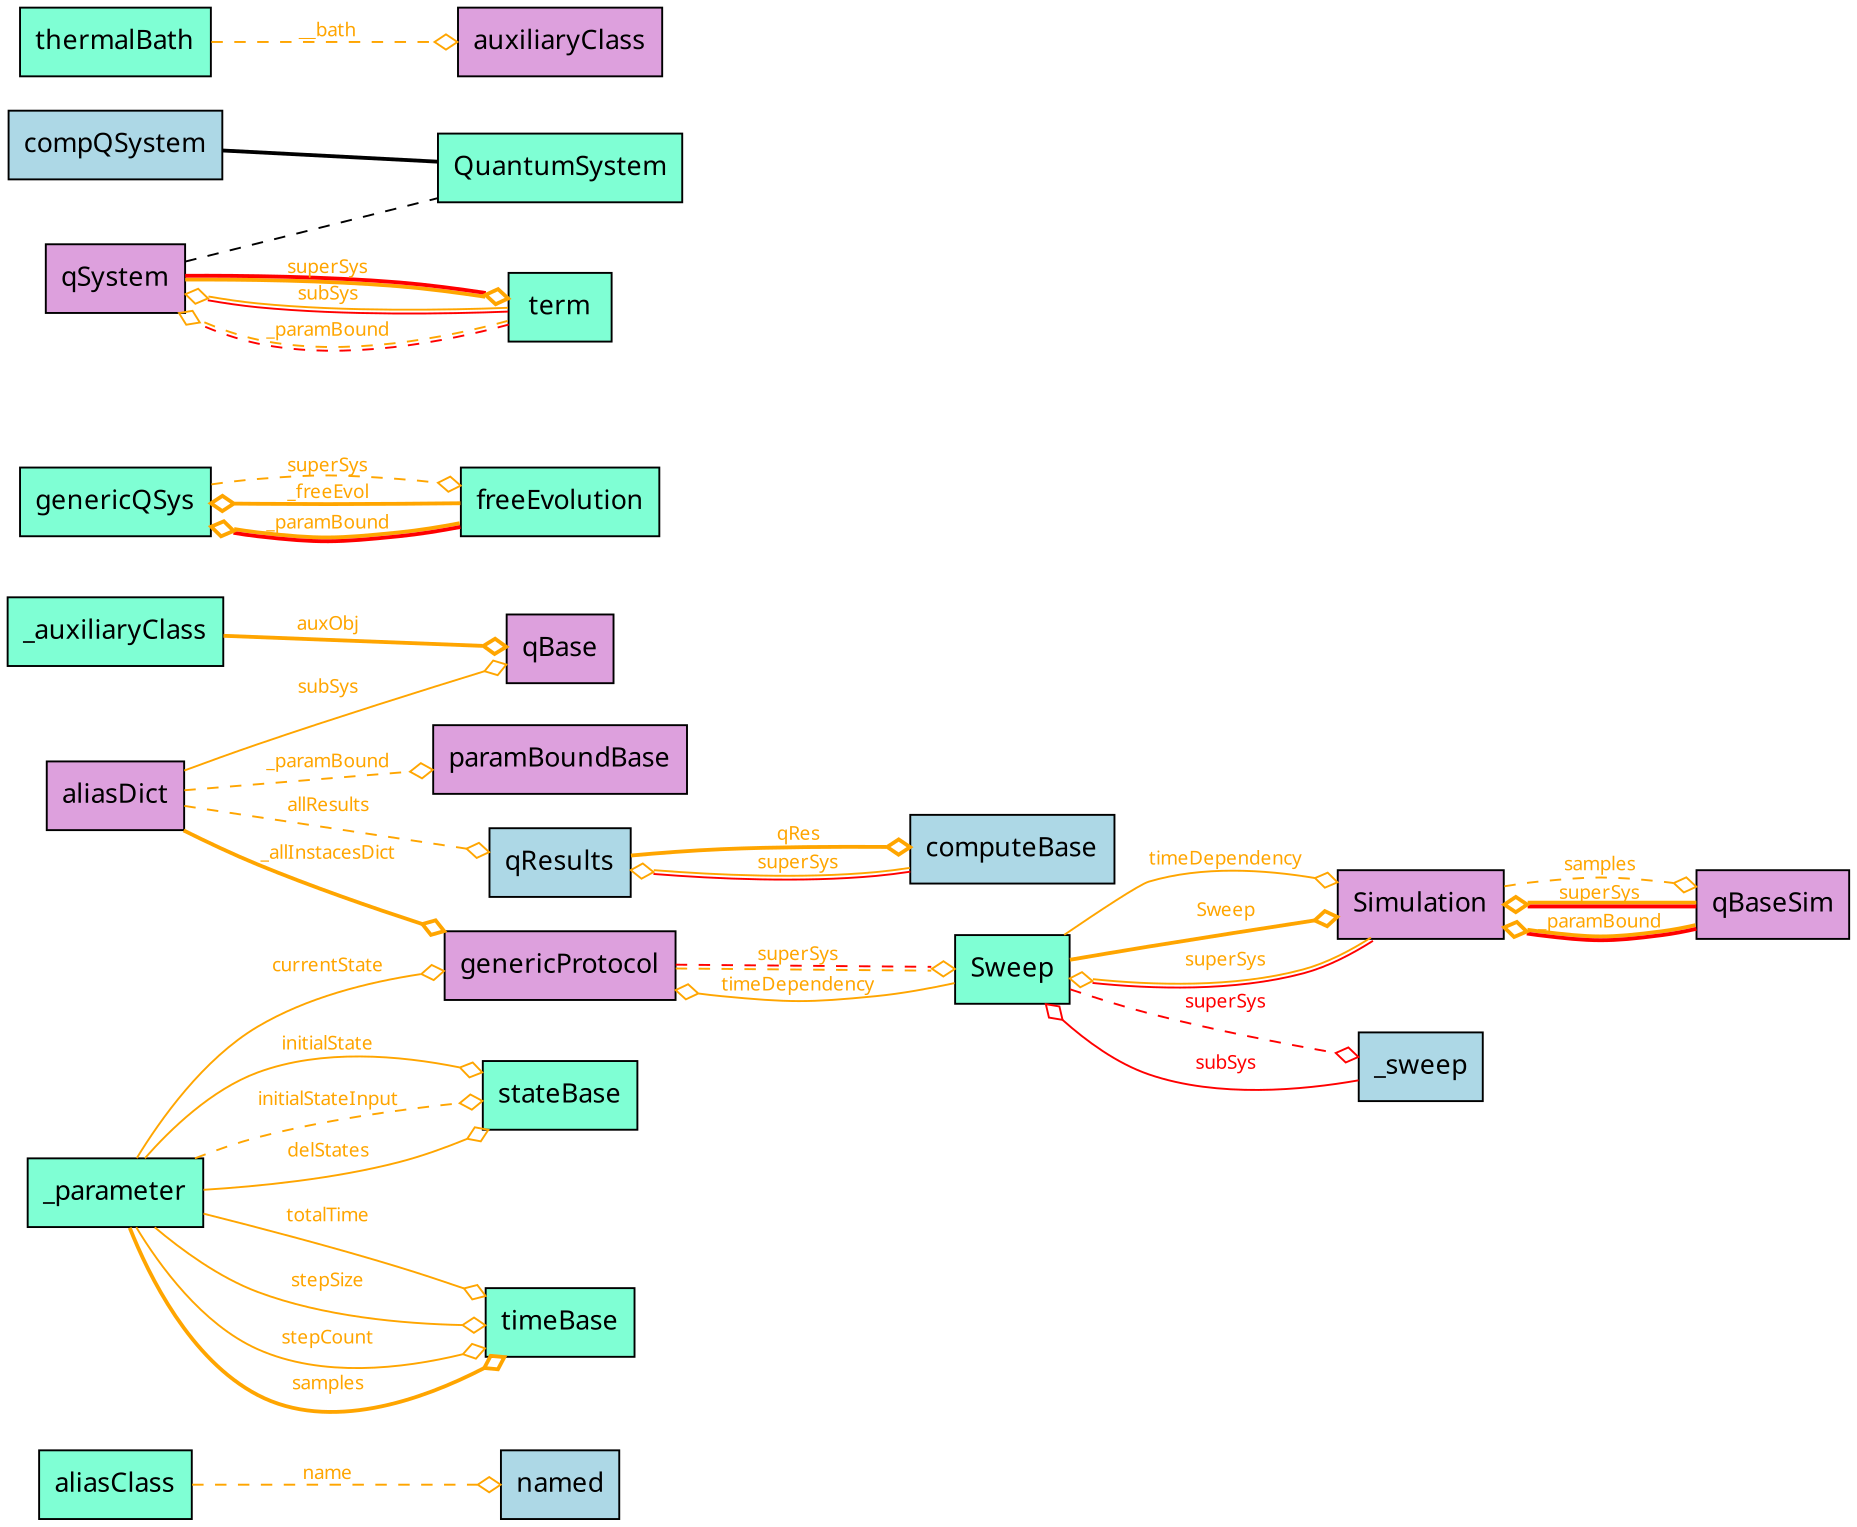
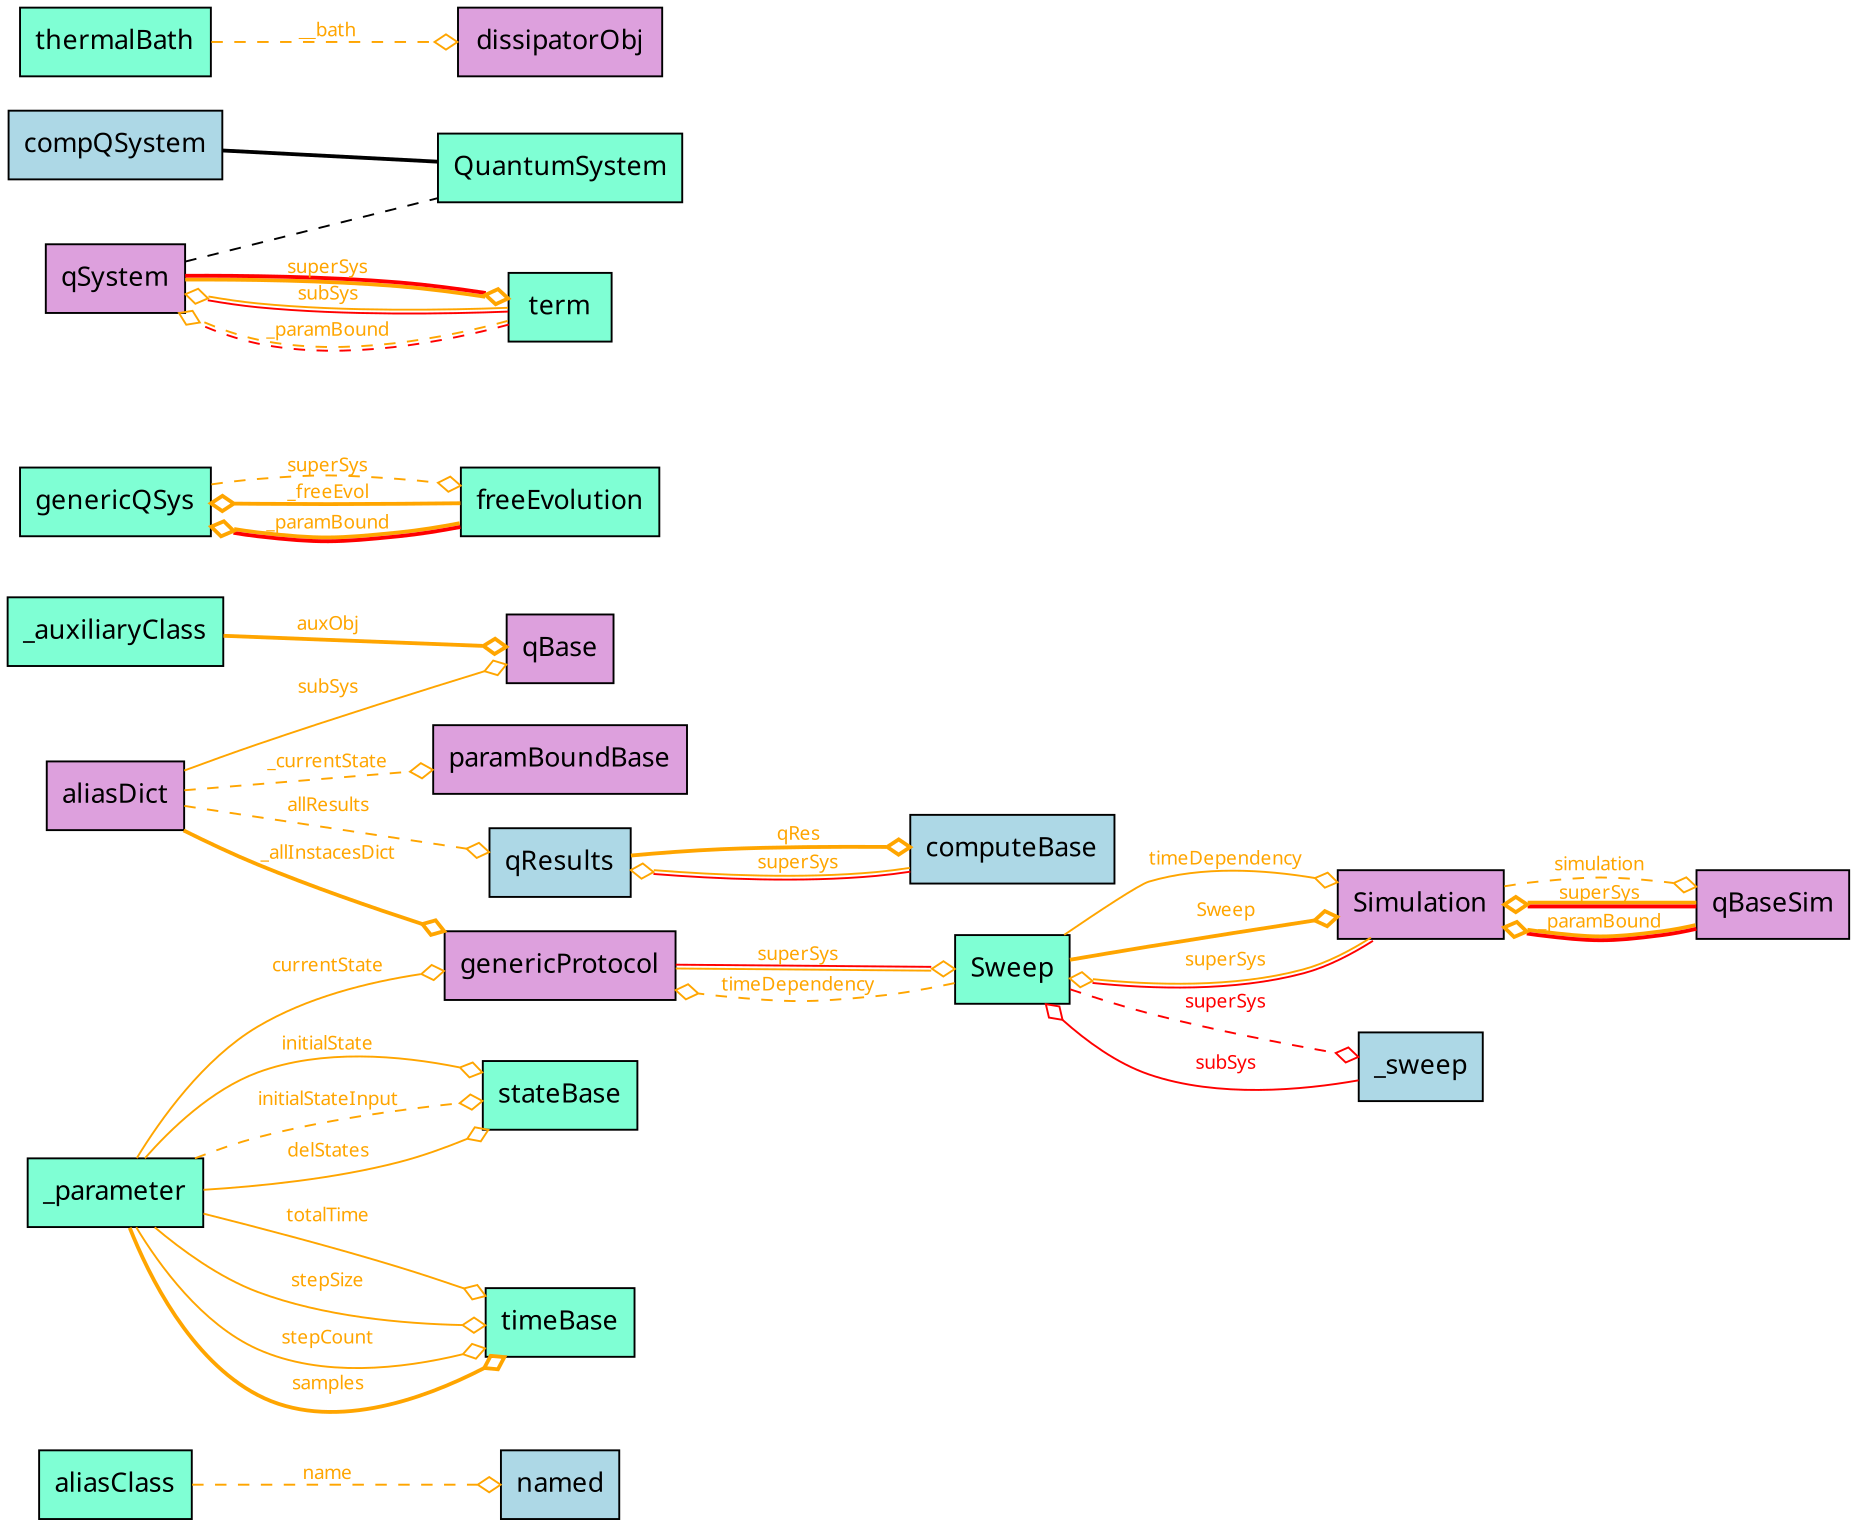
(560, 42) -> (560, 42)
(328, 762) -> (328, 762)
(1600, 865) -> (1600, 865)
(804, 968) -> (804, 968)
(827, 1000) -> (827, 1000)
